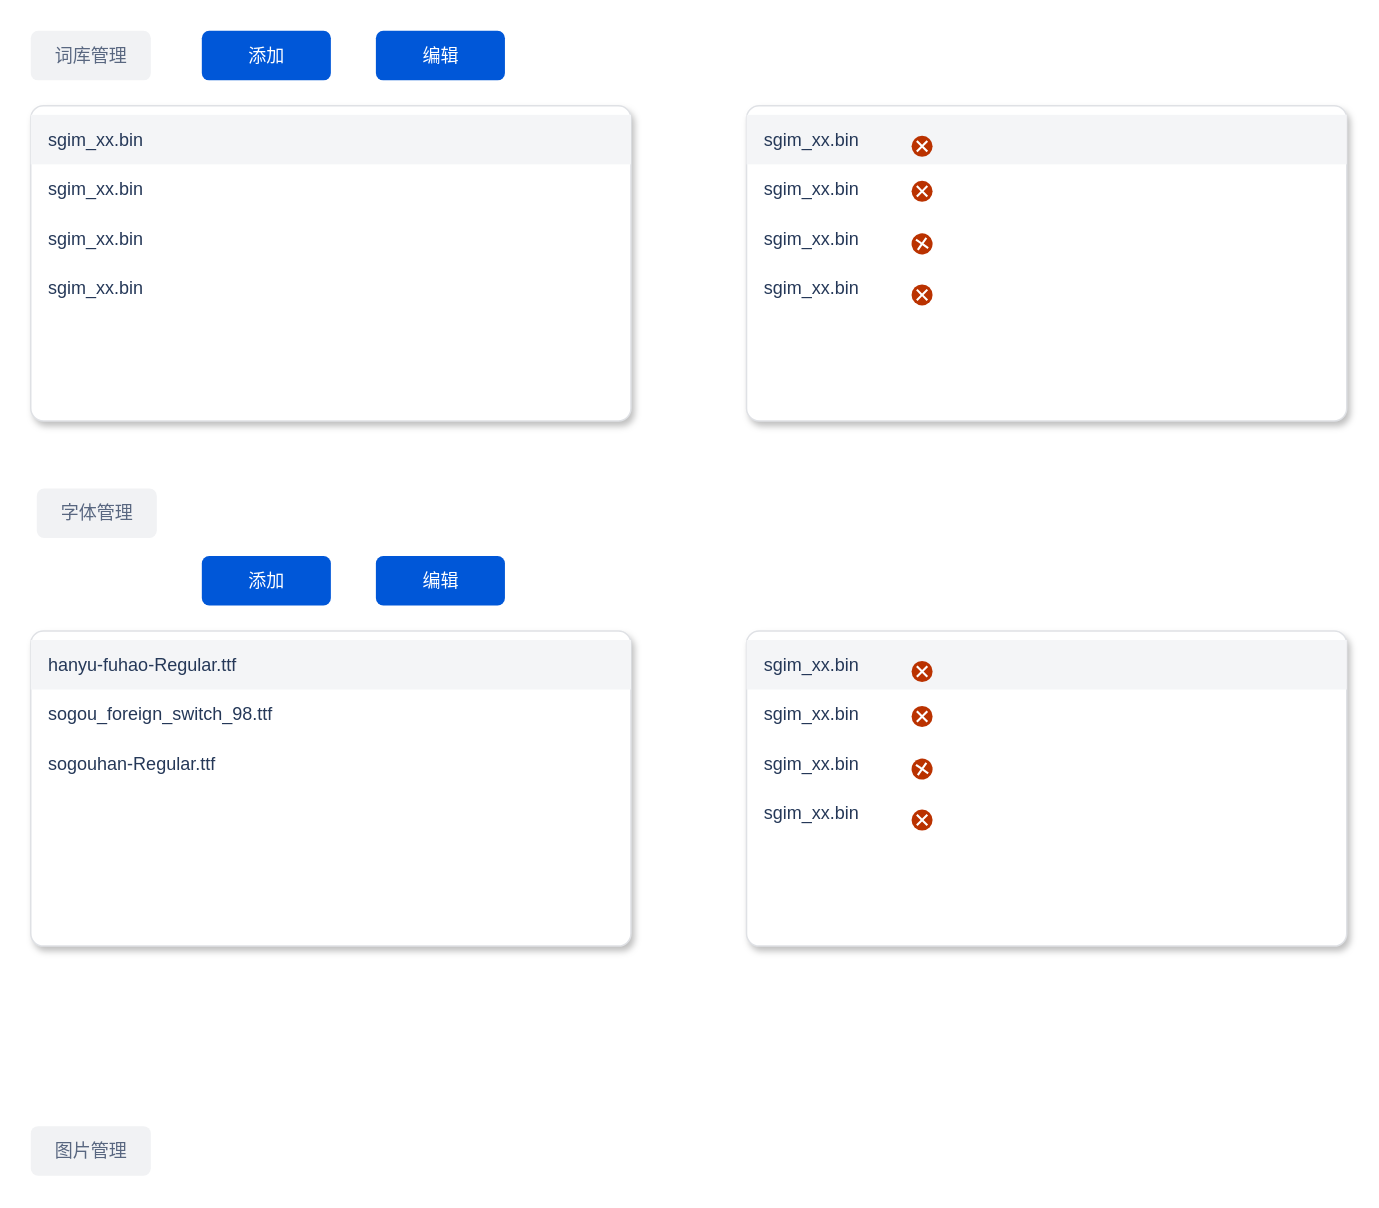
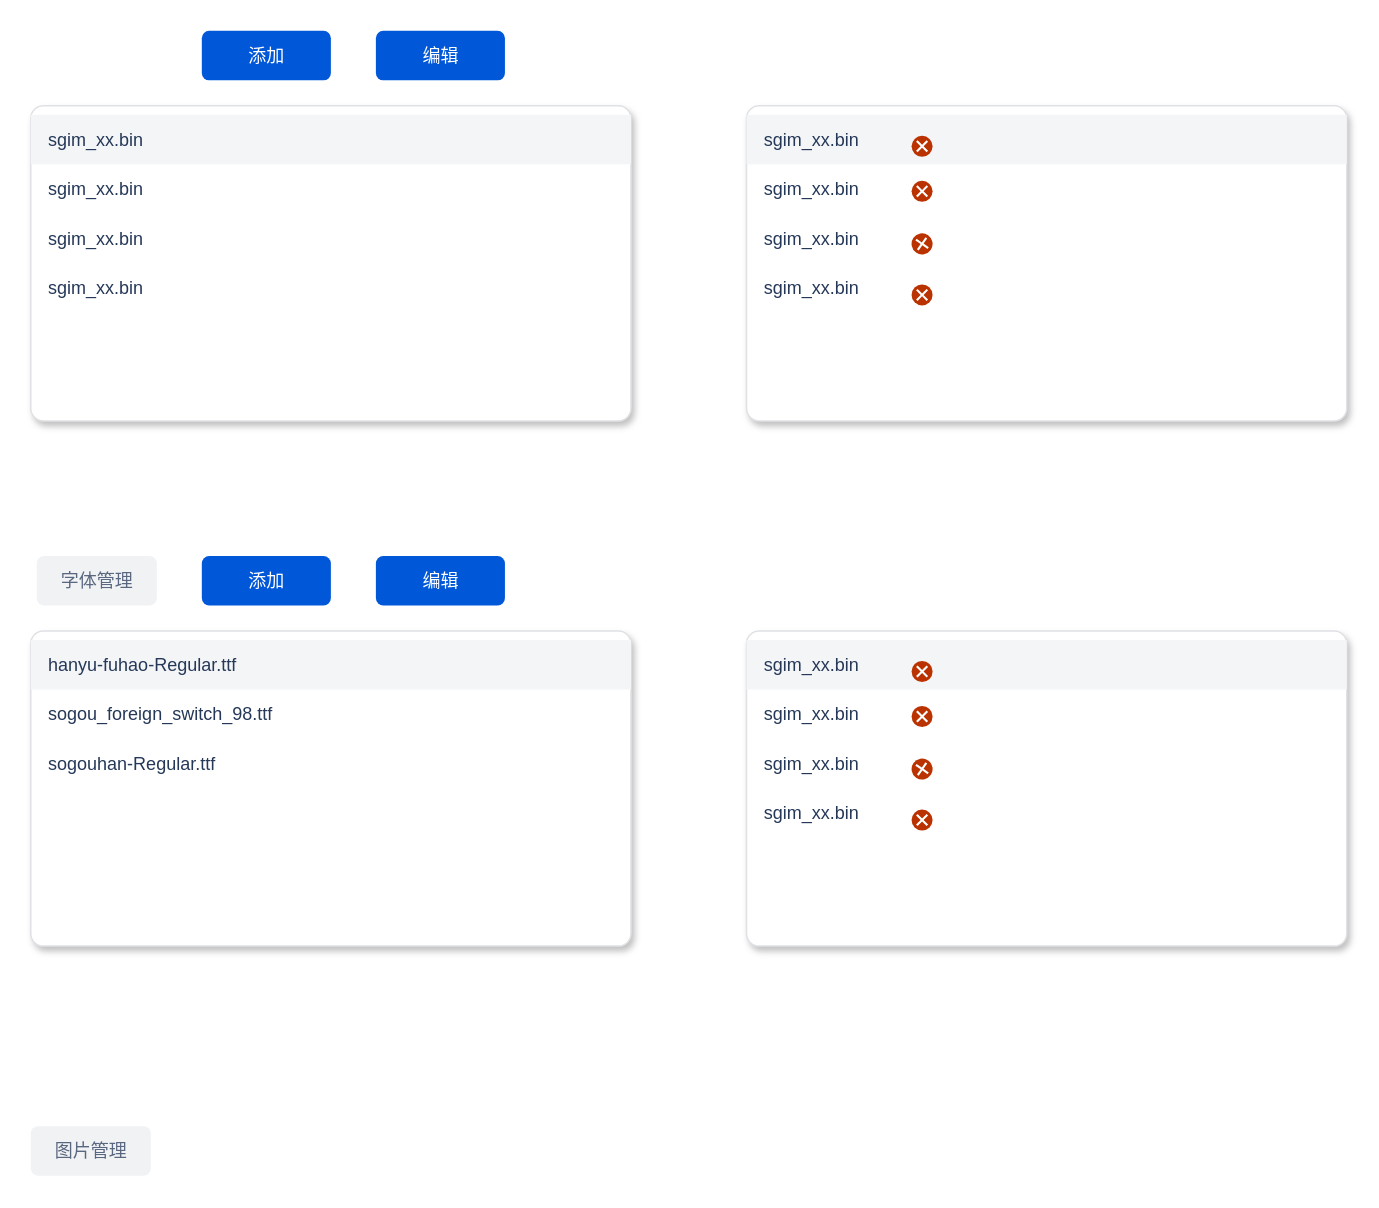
(91, 56) -> none
(97, 513) -> (97, 581)
